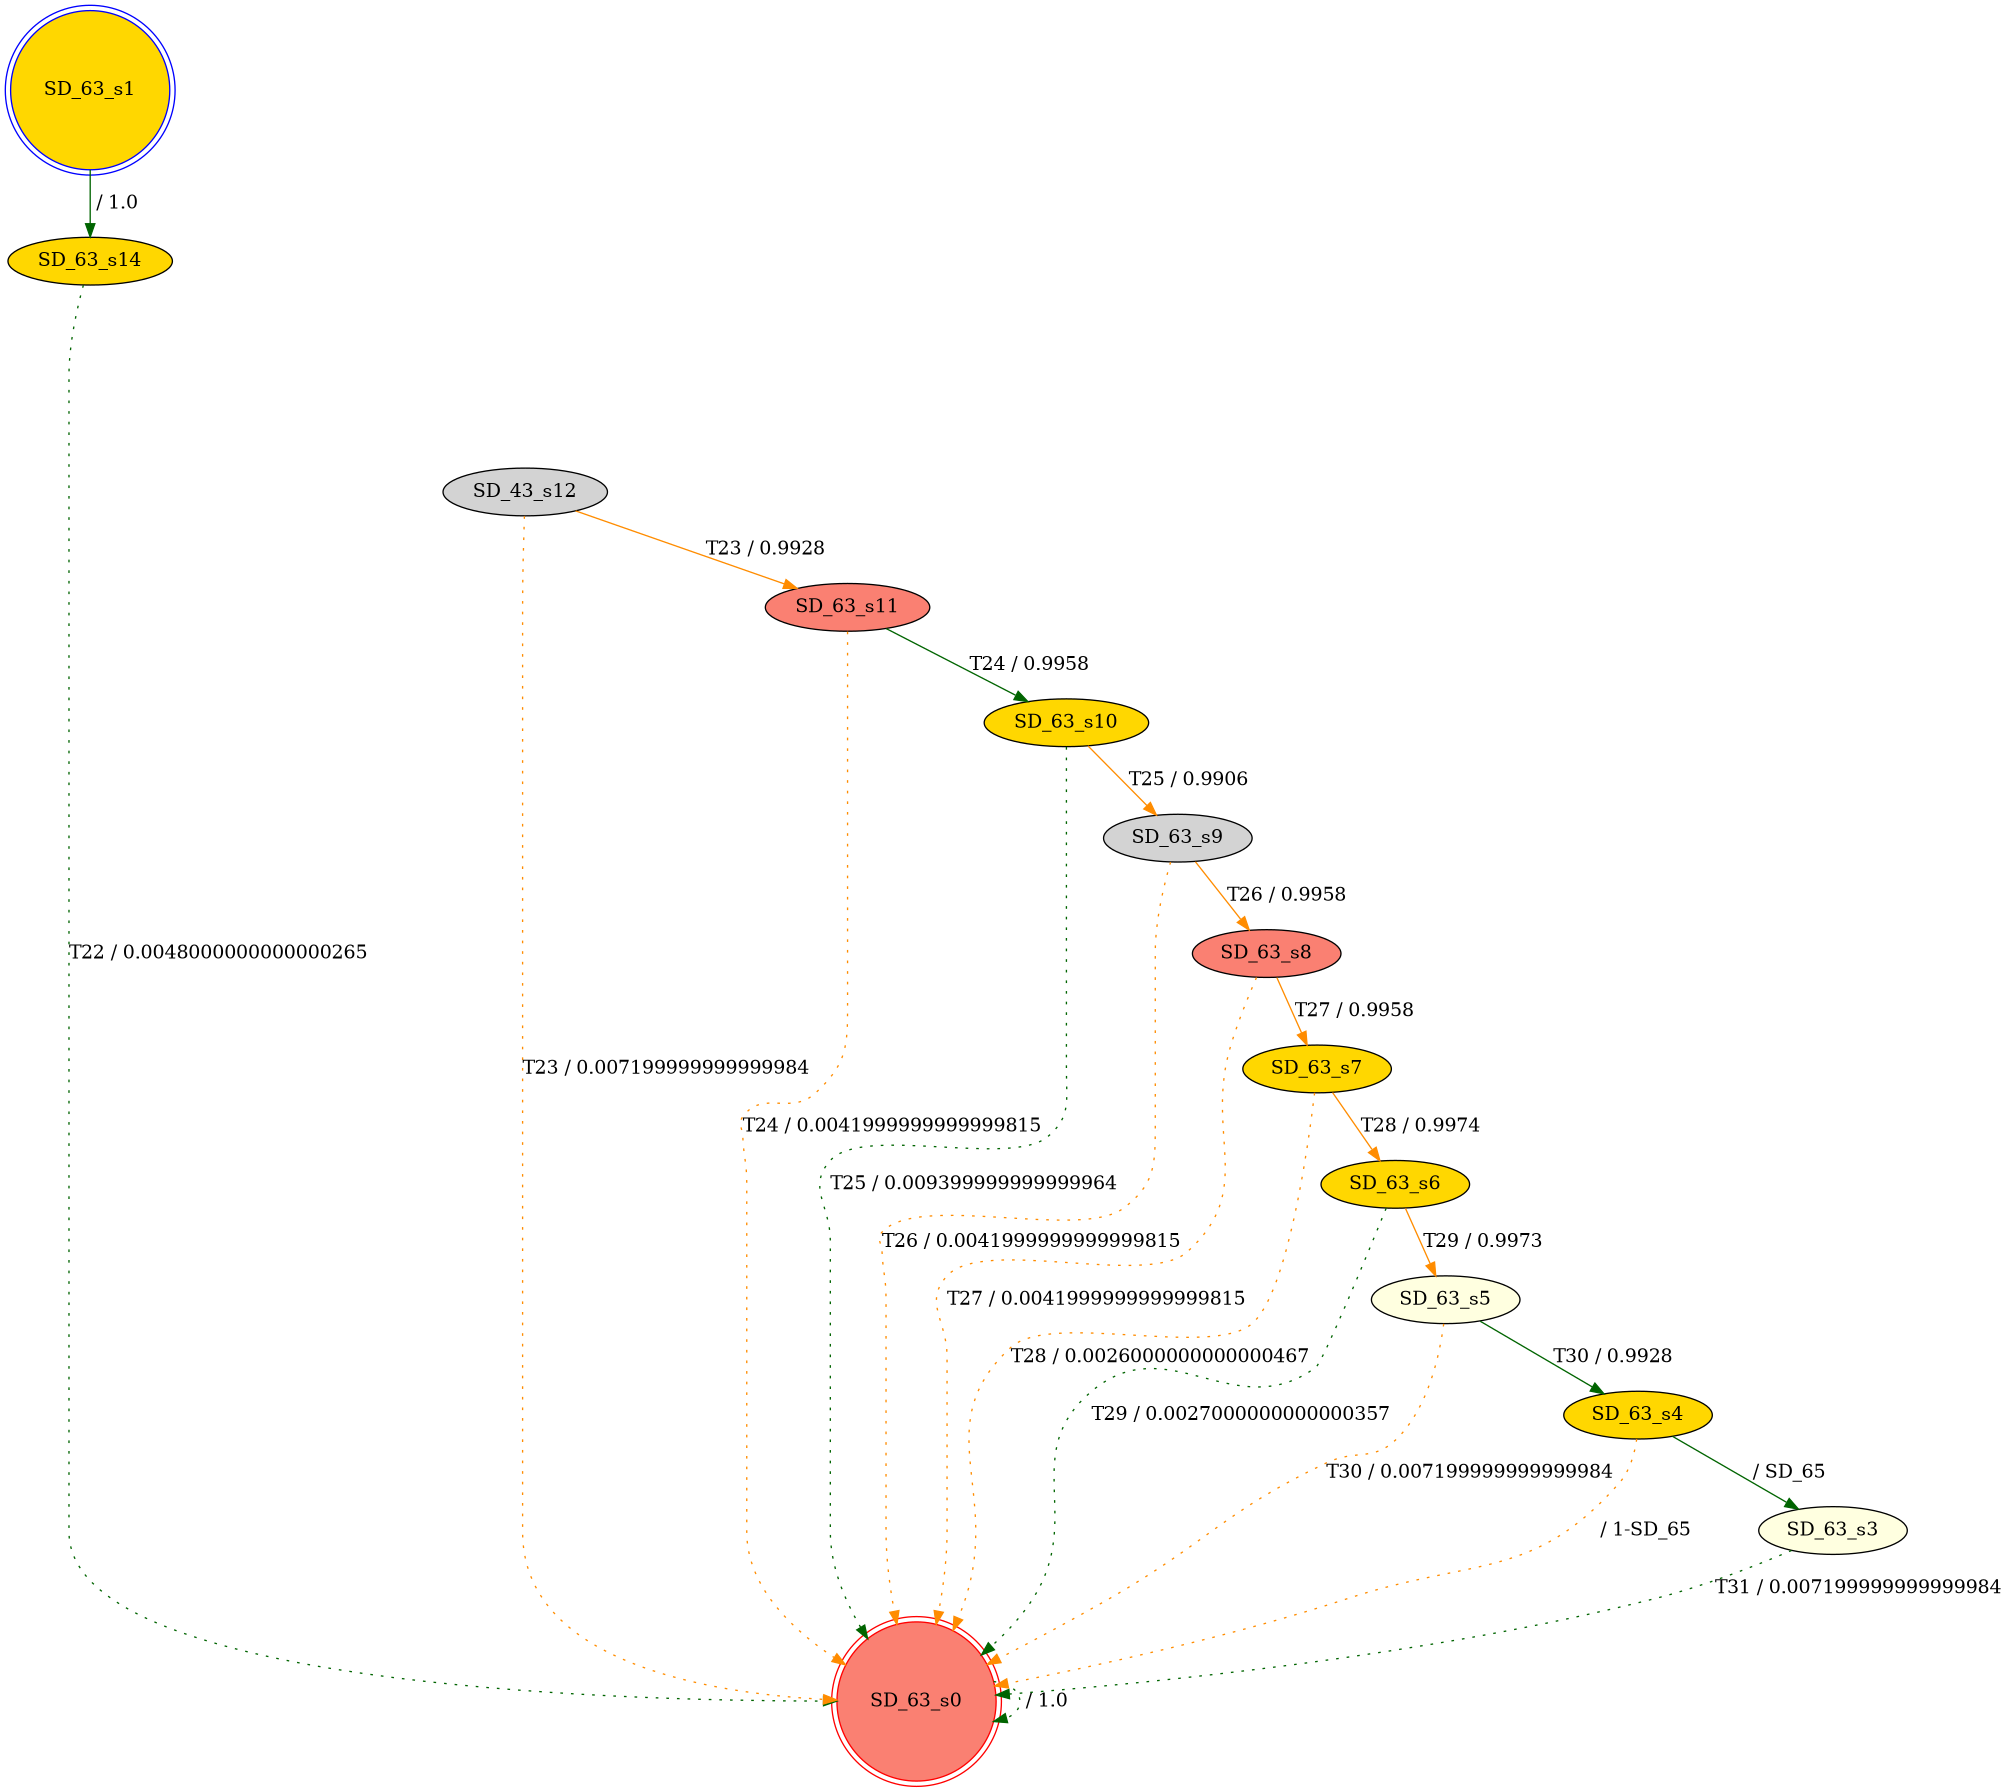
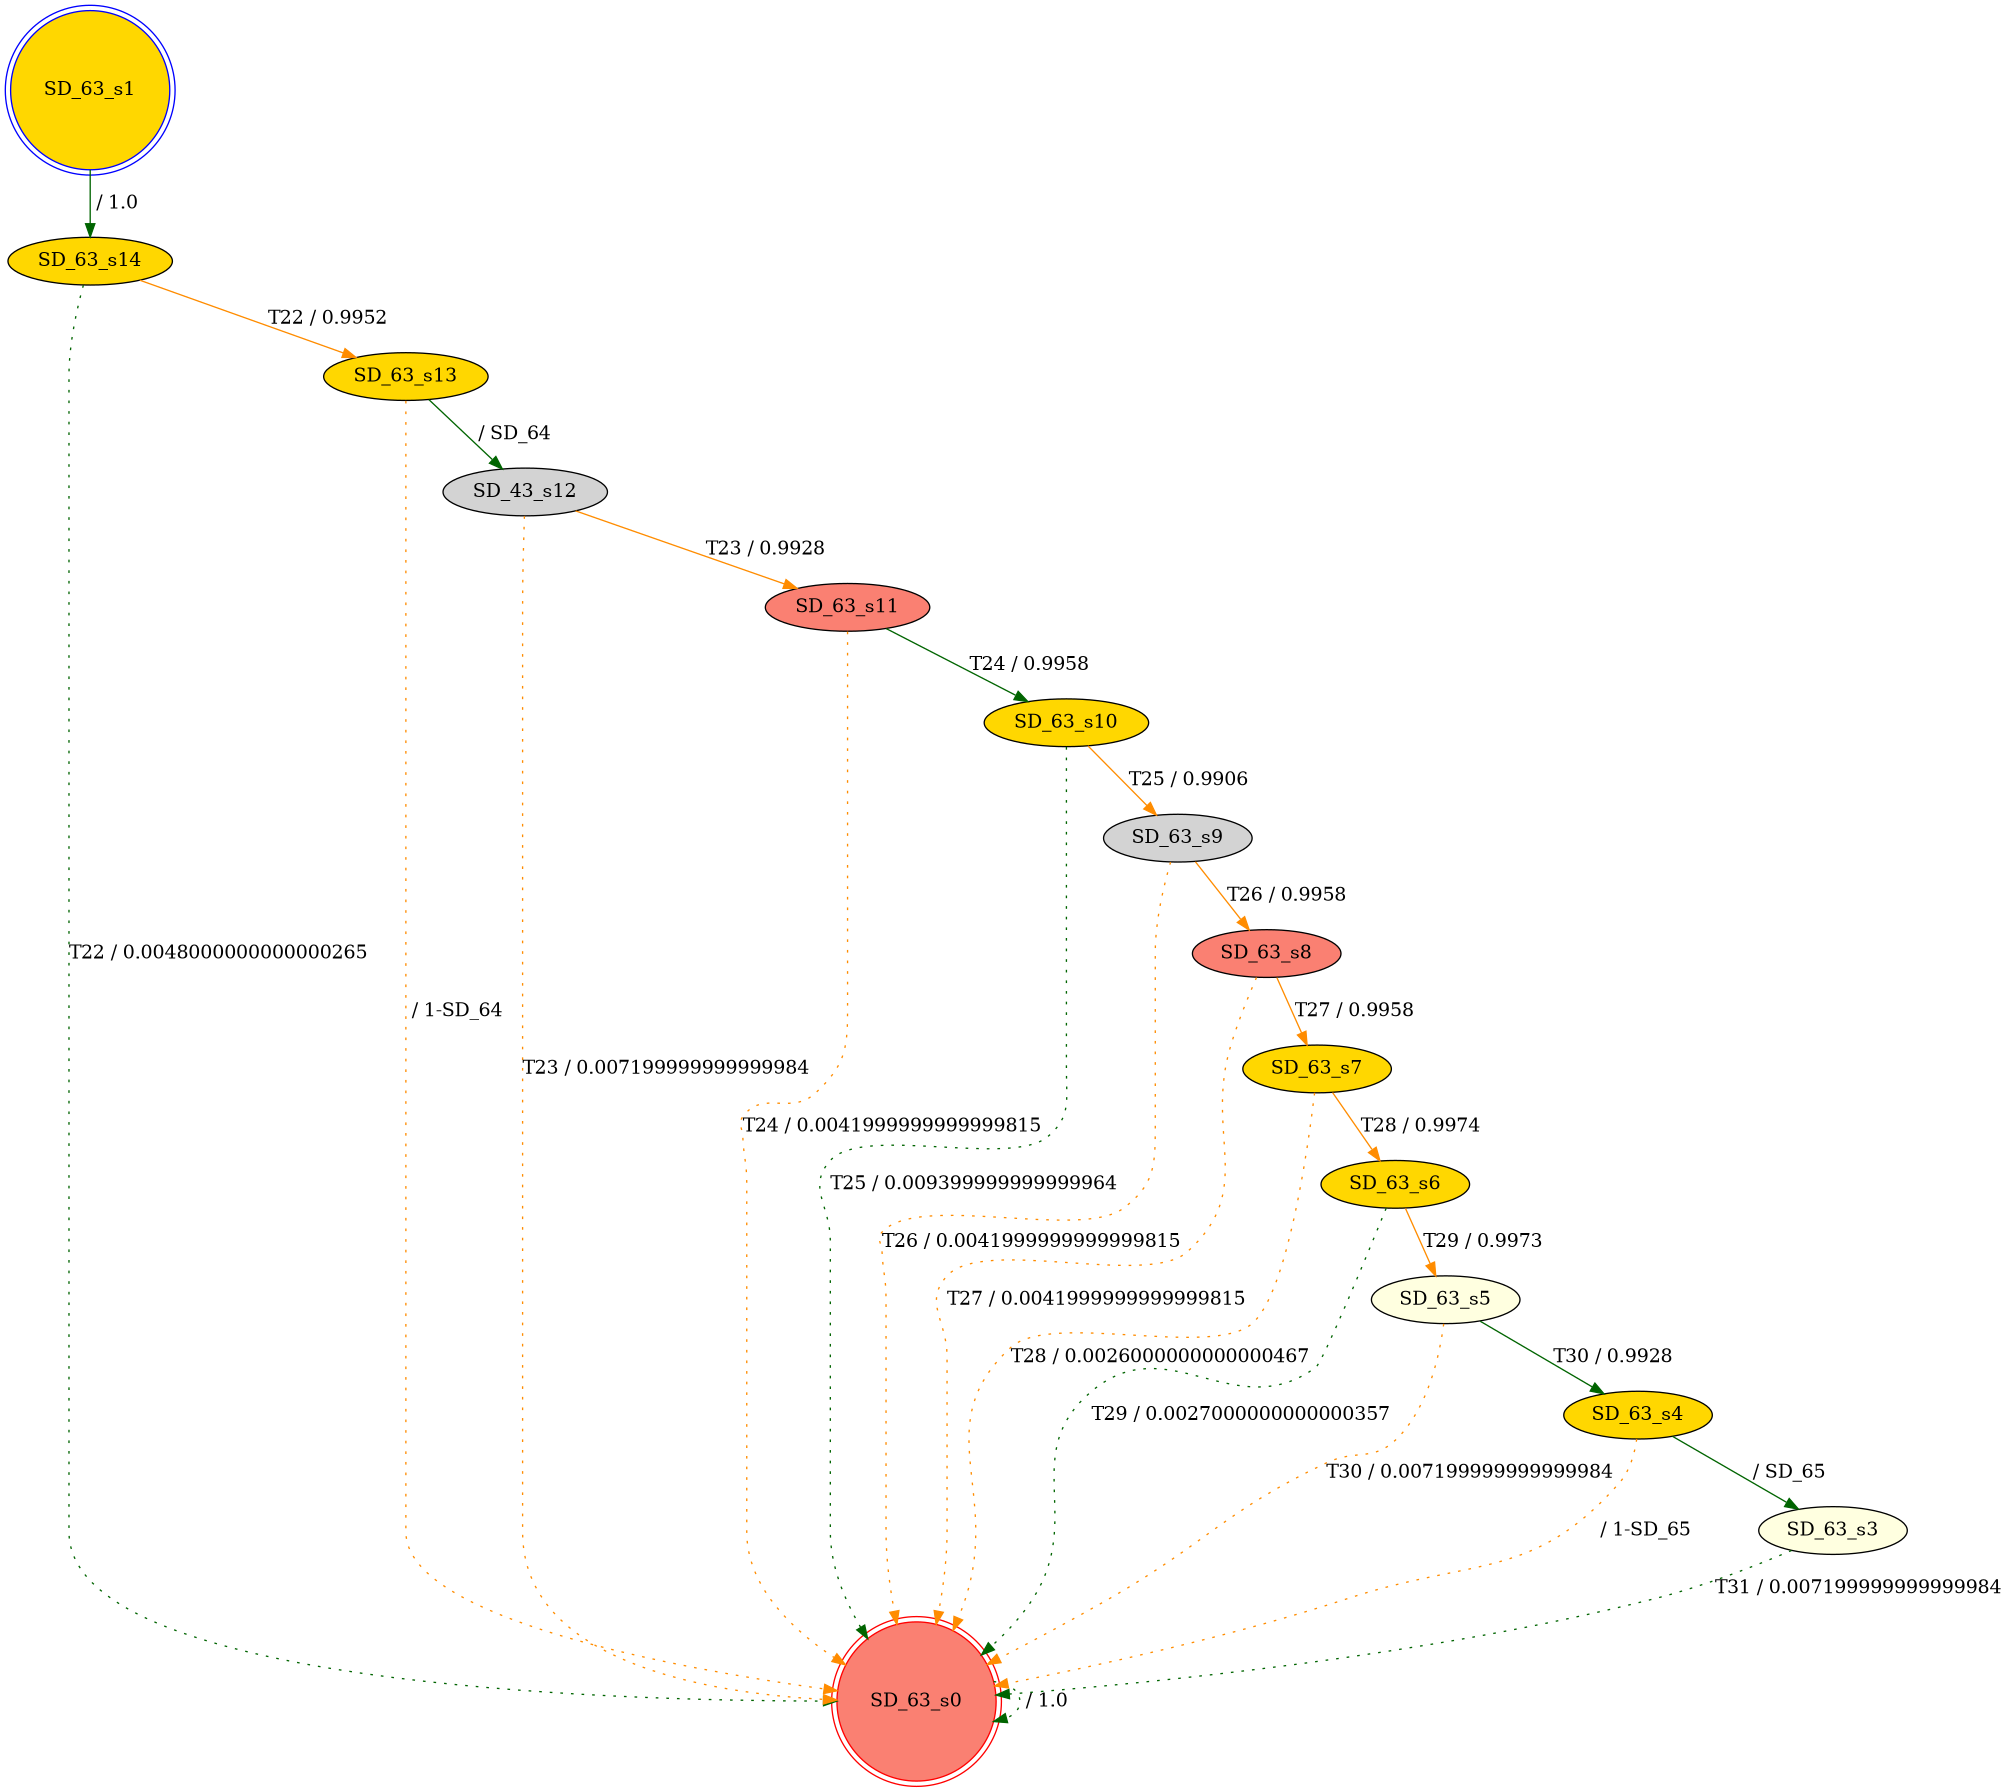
none -> (406, 377)
